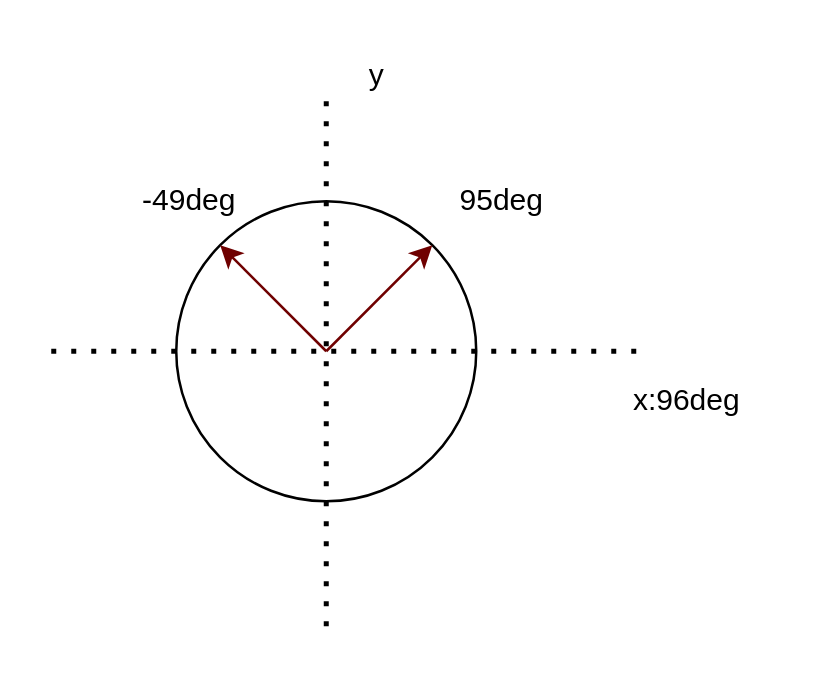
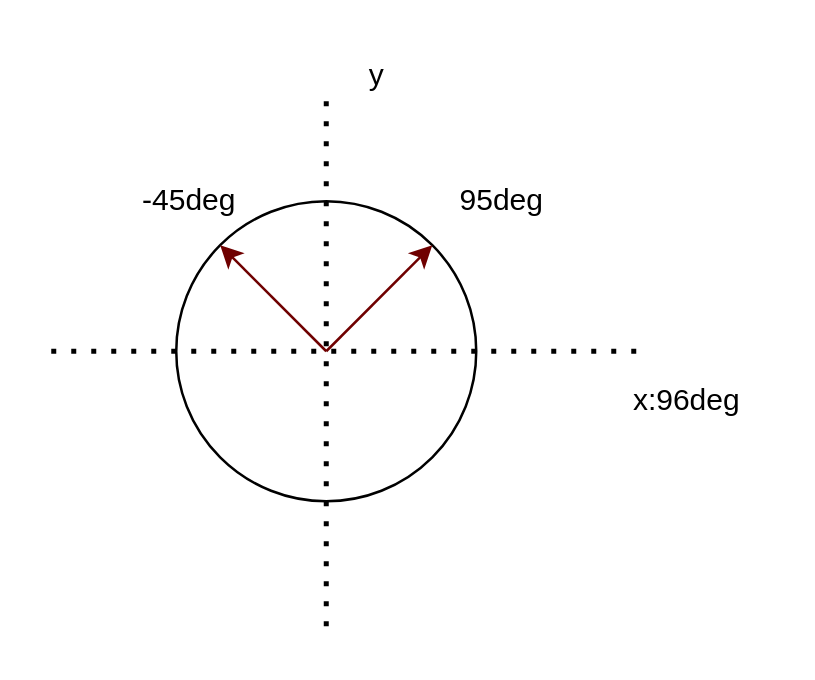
(190, 201) -> (190, 201)
